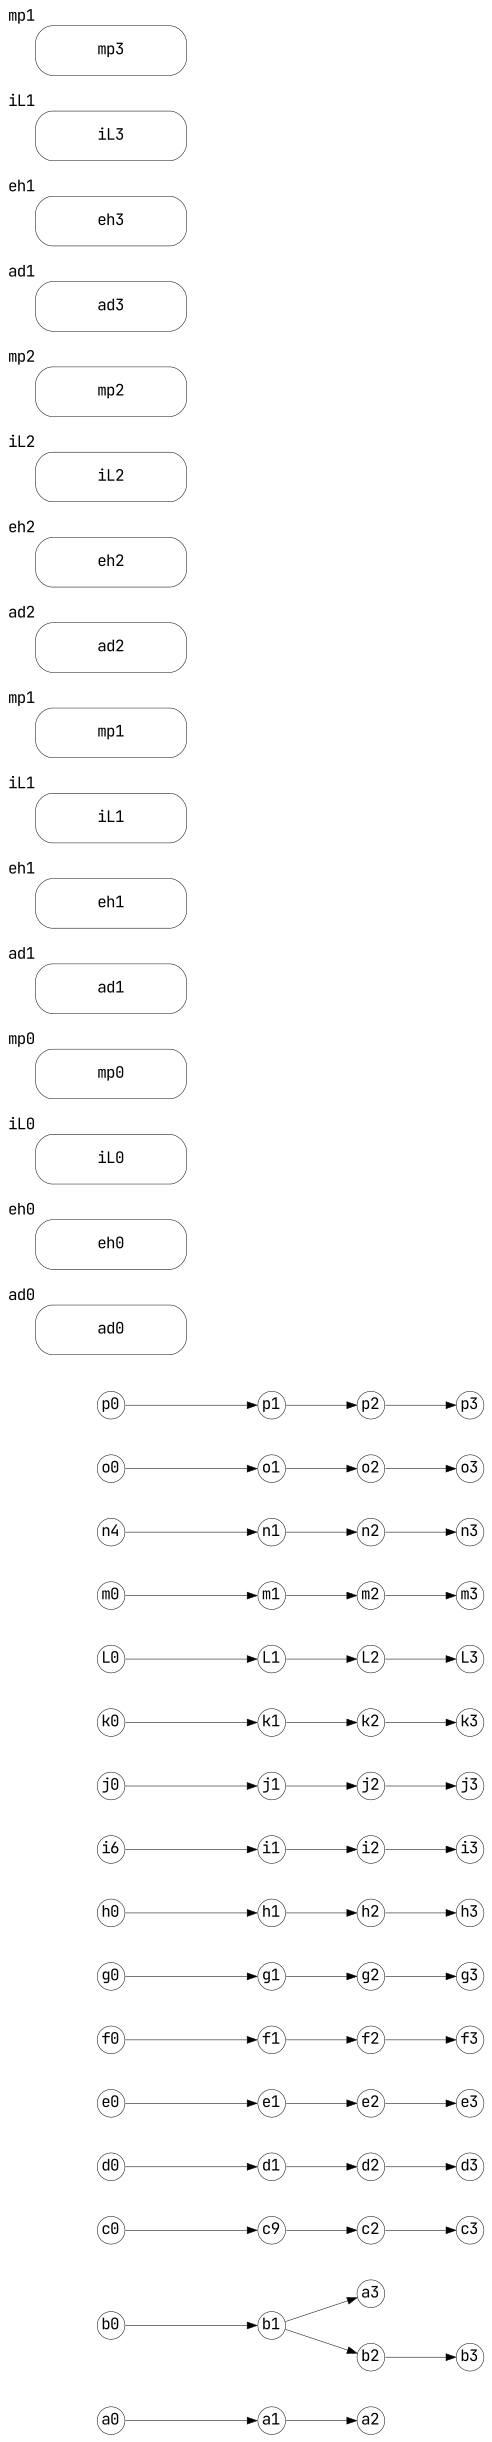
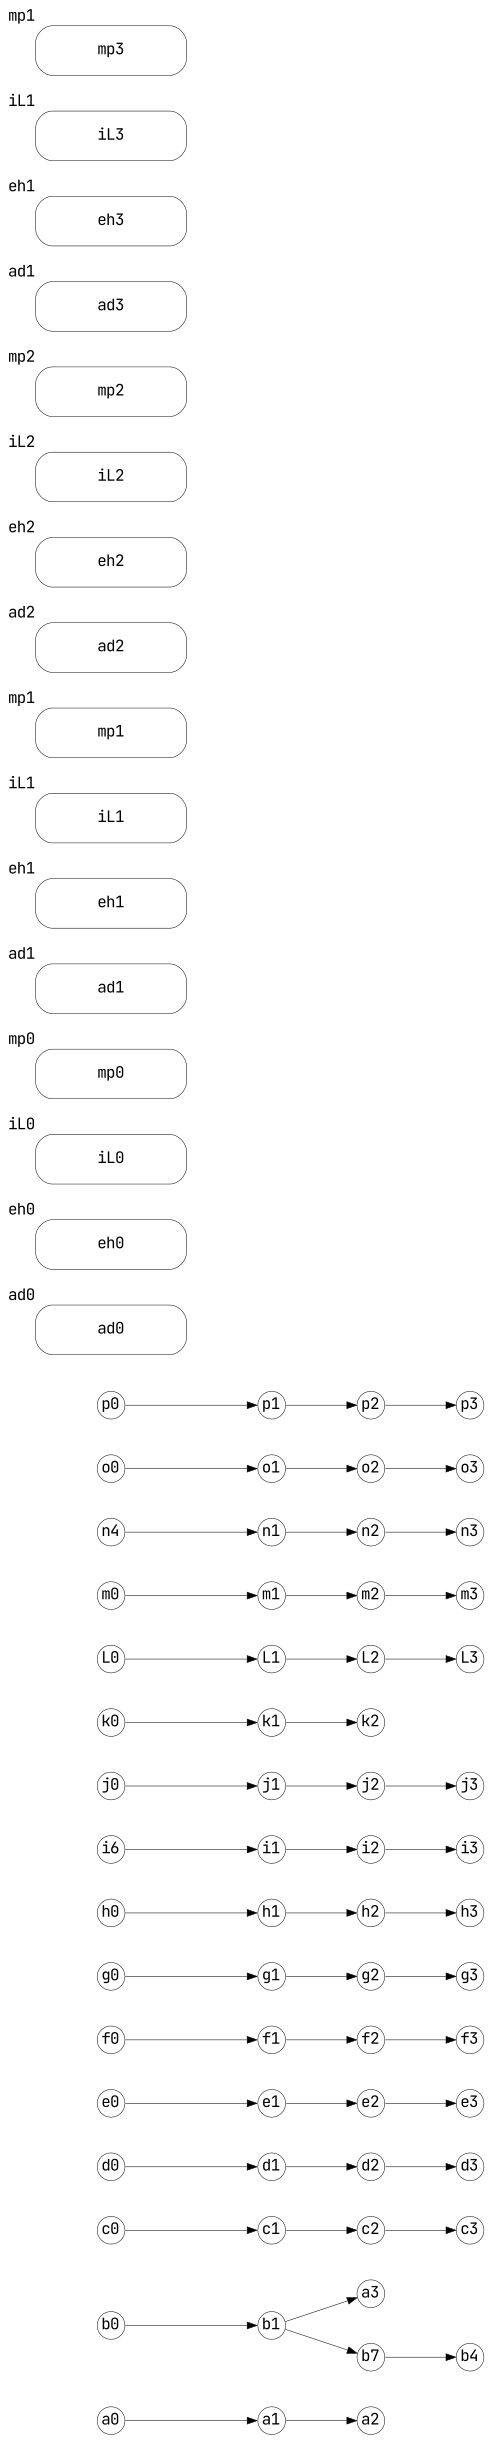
(470, 1723) -> none
(272, 2230) -> (272, 2230)
(371, 2357) -> (371, 2357)
(470, 2357) -> (470, 2357)
